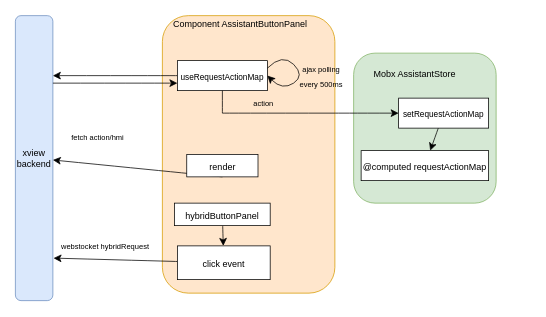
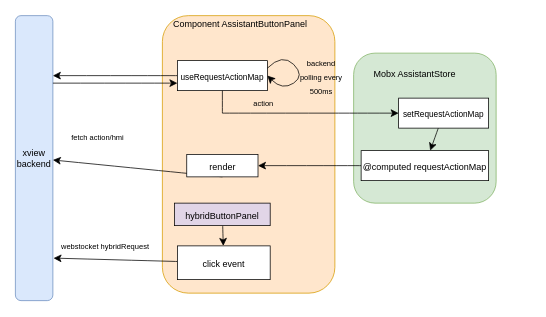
(321, 75) -> (321, 75)
none -> (310, 165)
(222, 214) -> (222, 214)
